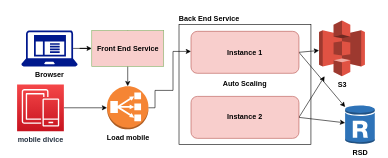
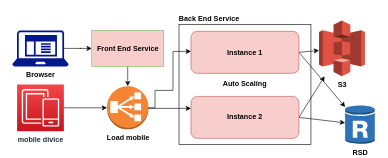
(50, 48) -> (41, 48)
none -> (171, 108)
